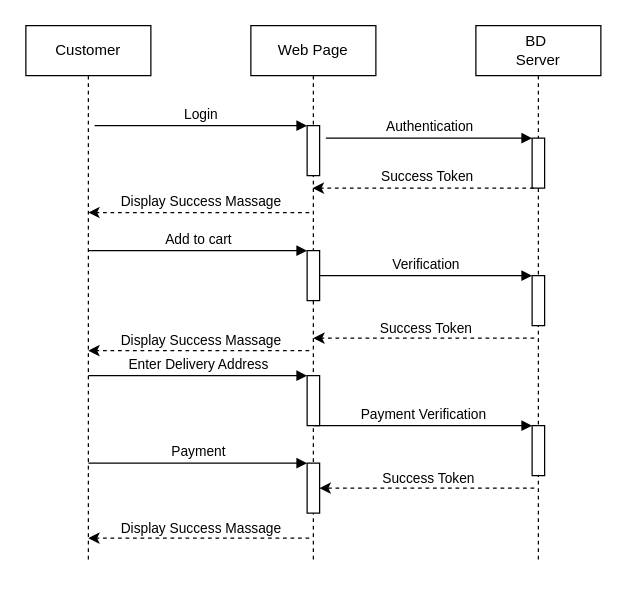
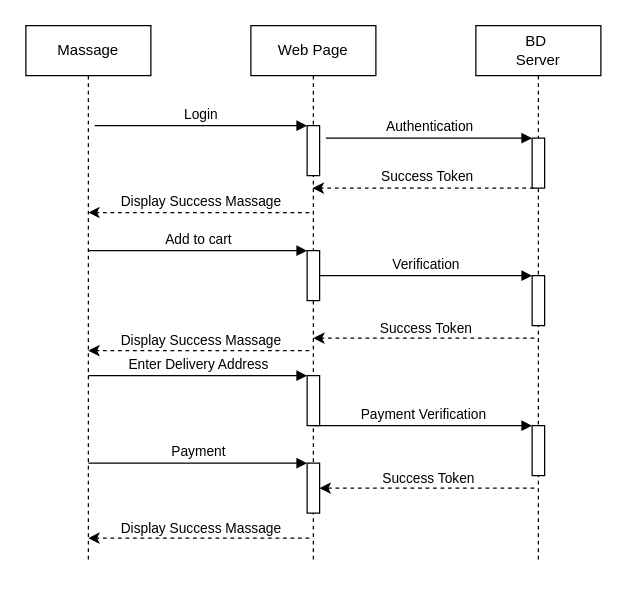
(88, 51) -> (88, 51)
